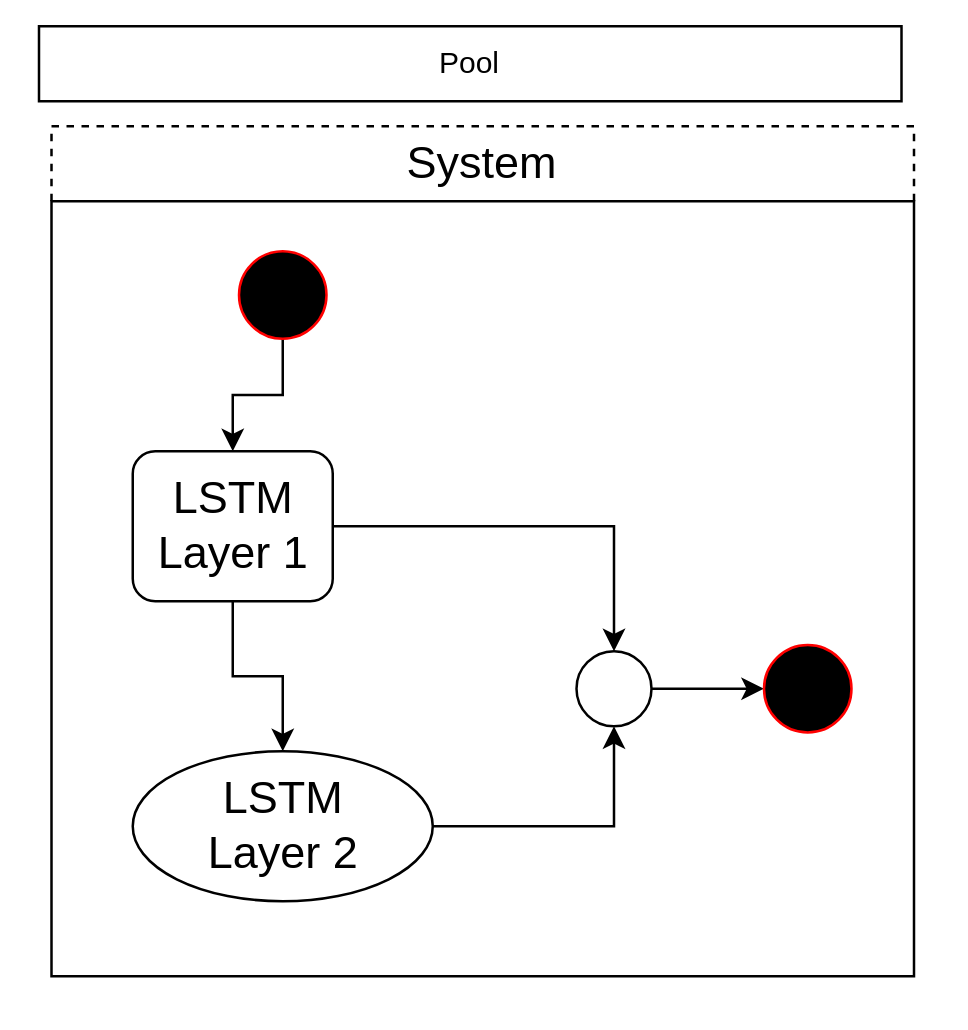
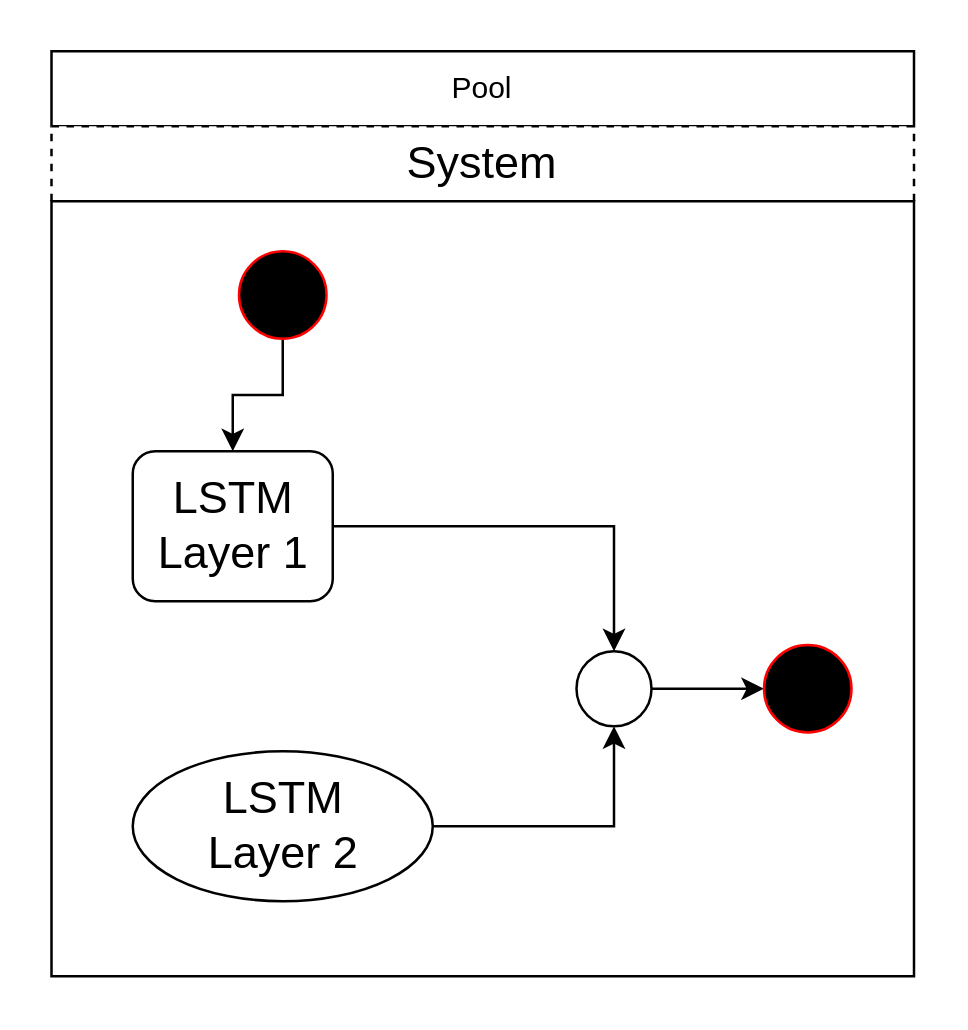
(470, 64) -> (483, 89)
(250, 676) -> none
